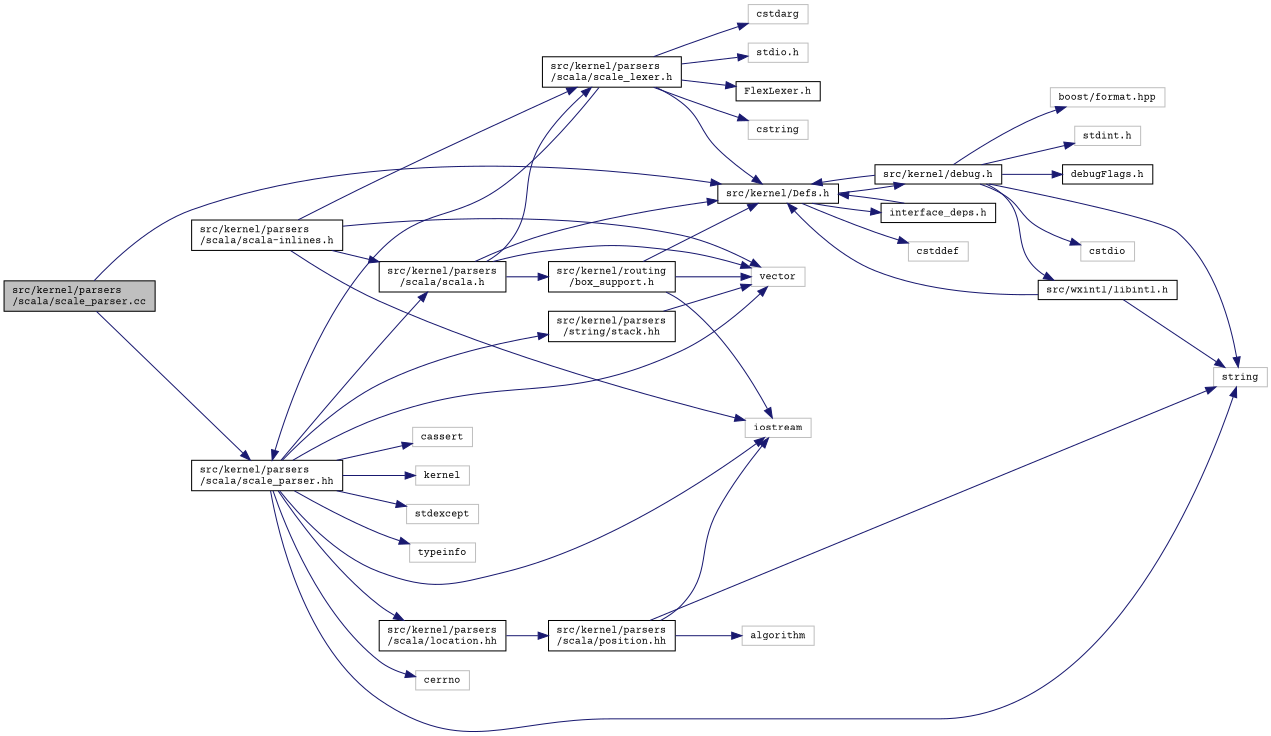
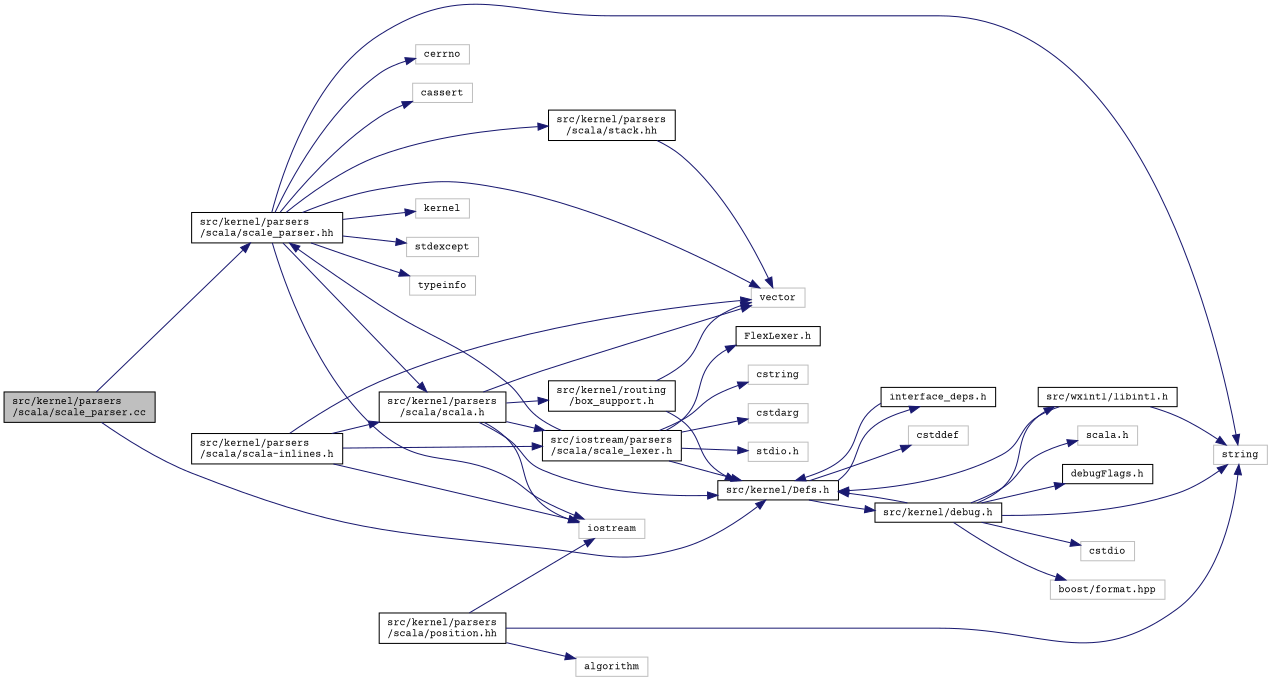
(612, 72) -> (612, 446)
(1108, 136) -> (1108, 436)
(612, 326) -> (612, 125)
(724, 344) -> (524, 473)
(443, 636) -> none
